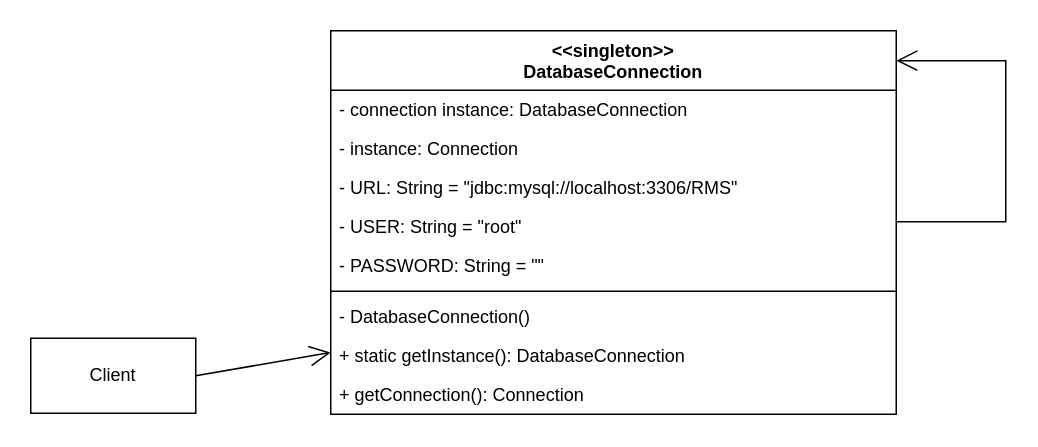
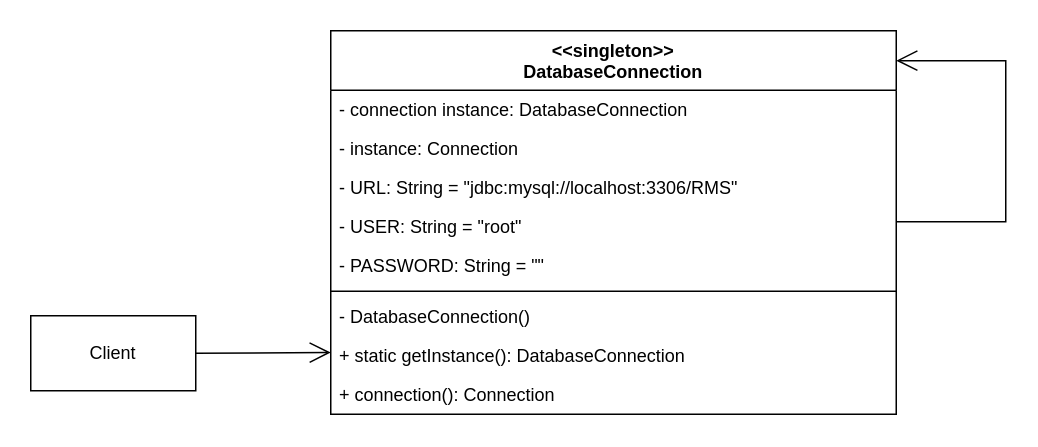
(113, 376) -> (113, 353)
(473, 395) -> (458, 395)
